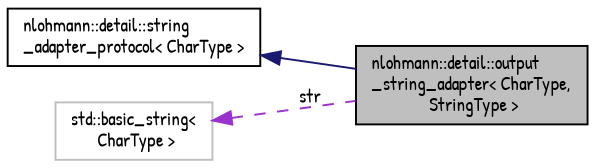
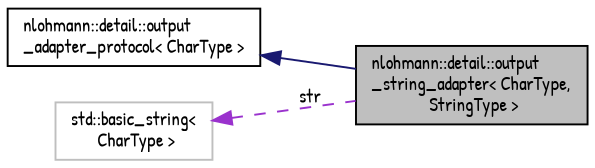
(134, 37) -> (134, 37)
